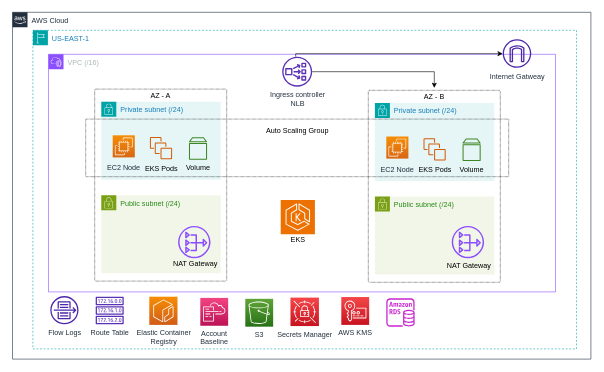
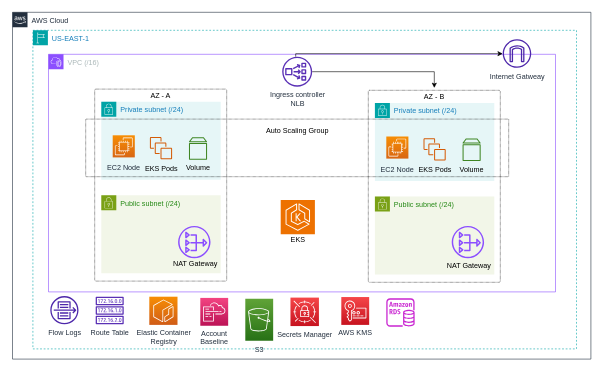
(259, 313) -> (259, 320)
